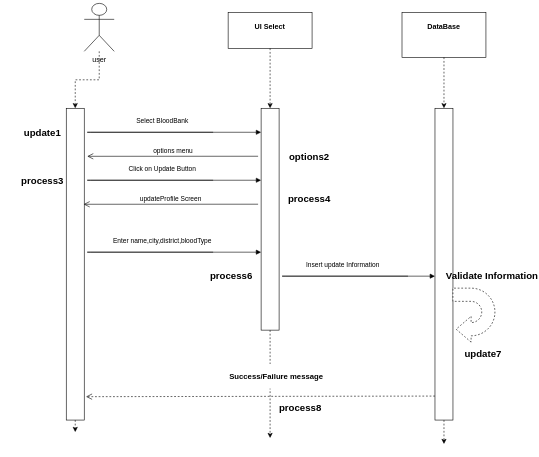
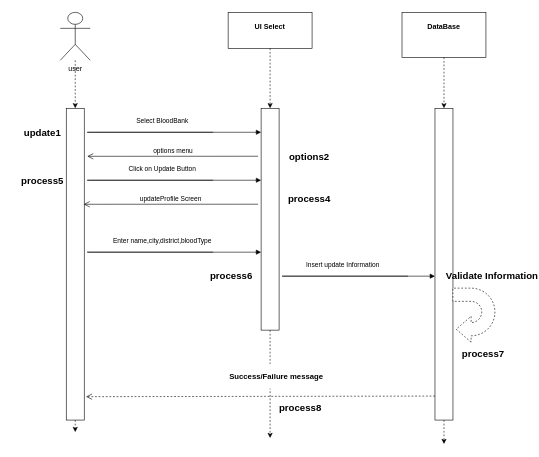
(99, 27) -> (75, 36)
(43, 180) -> (43, 180)
(484, 354) -> (484, 354)
